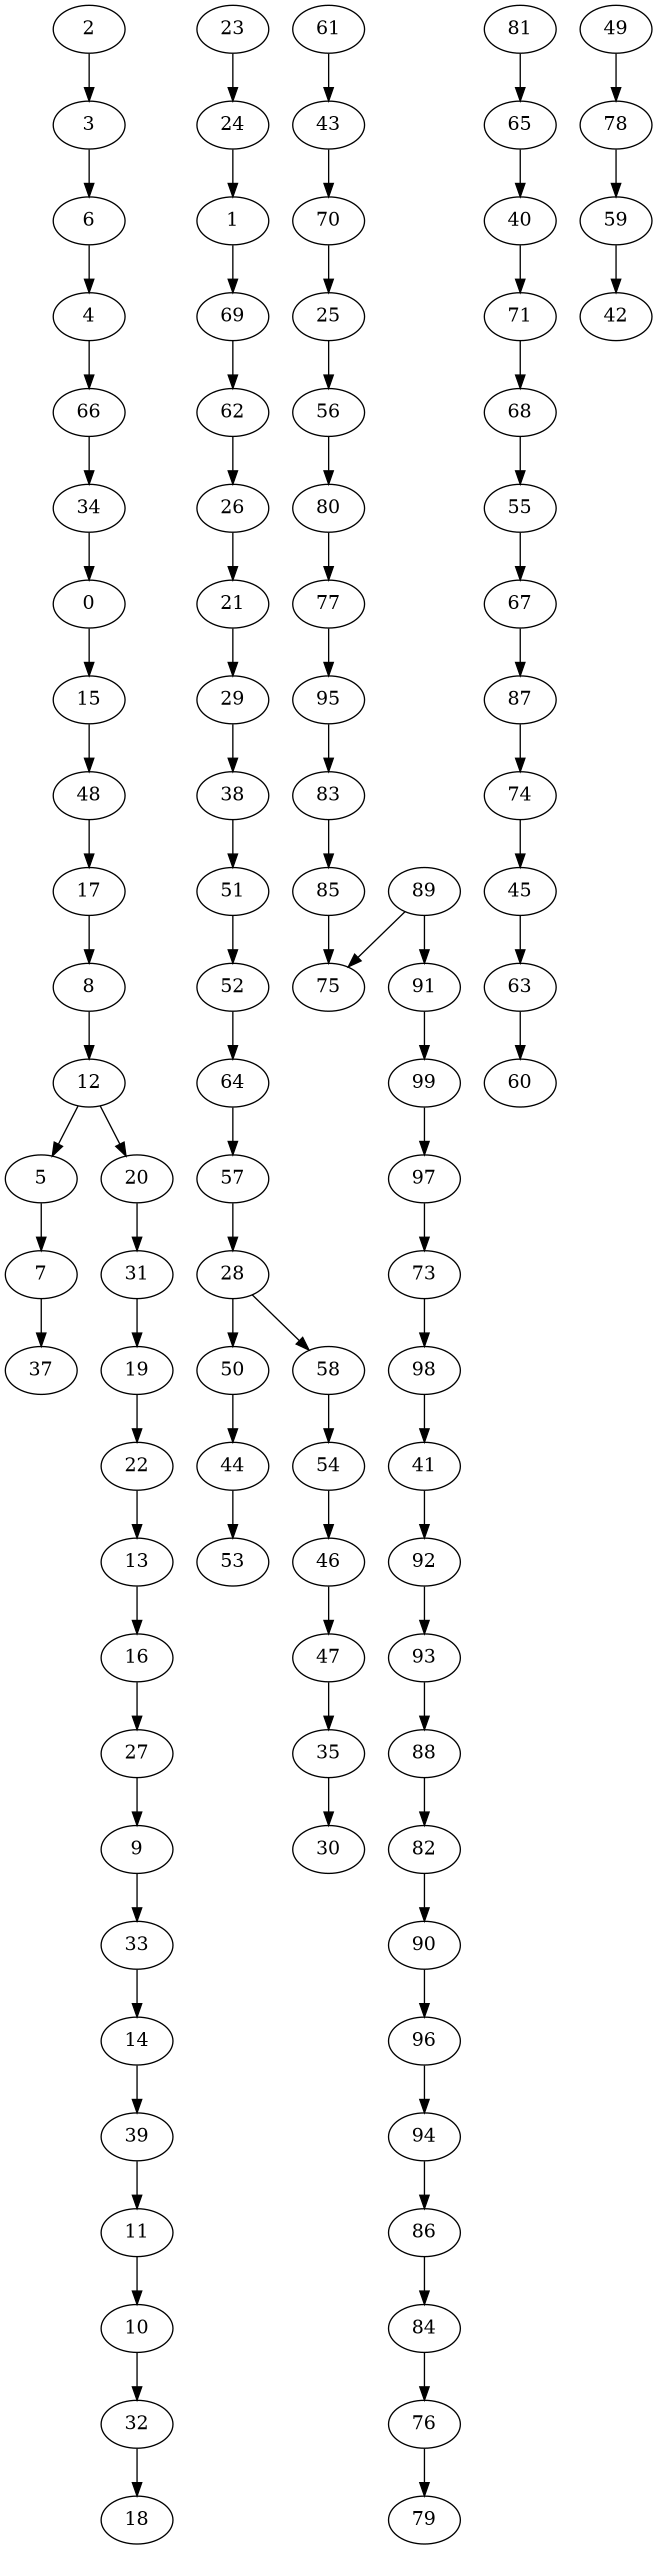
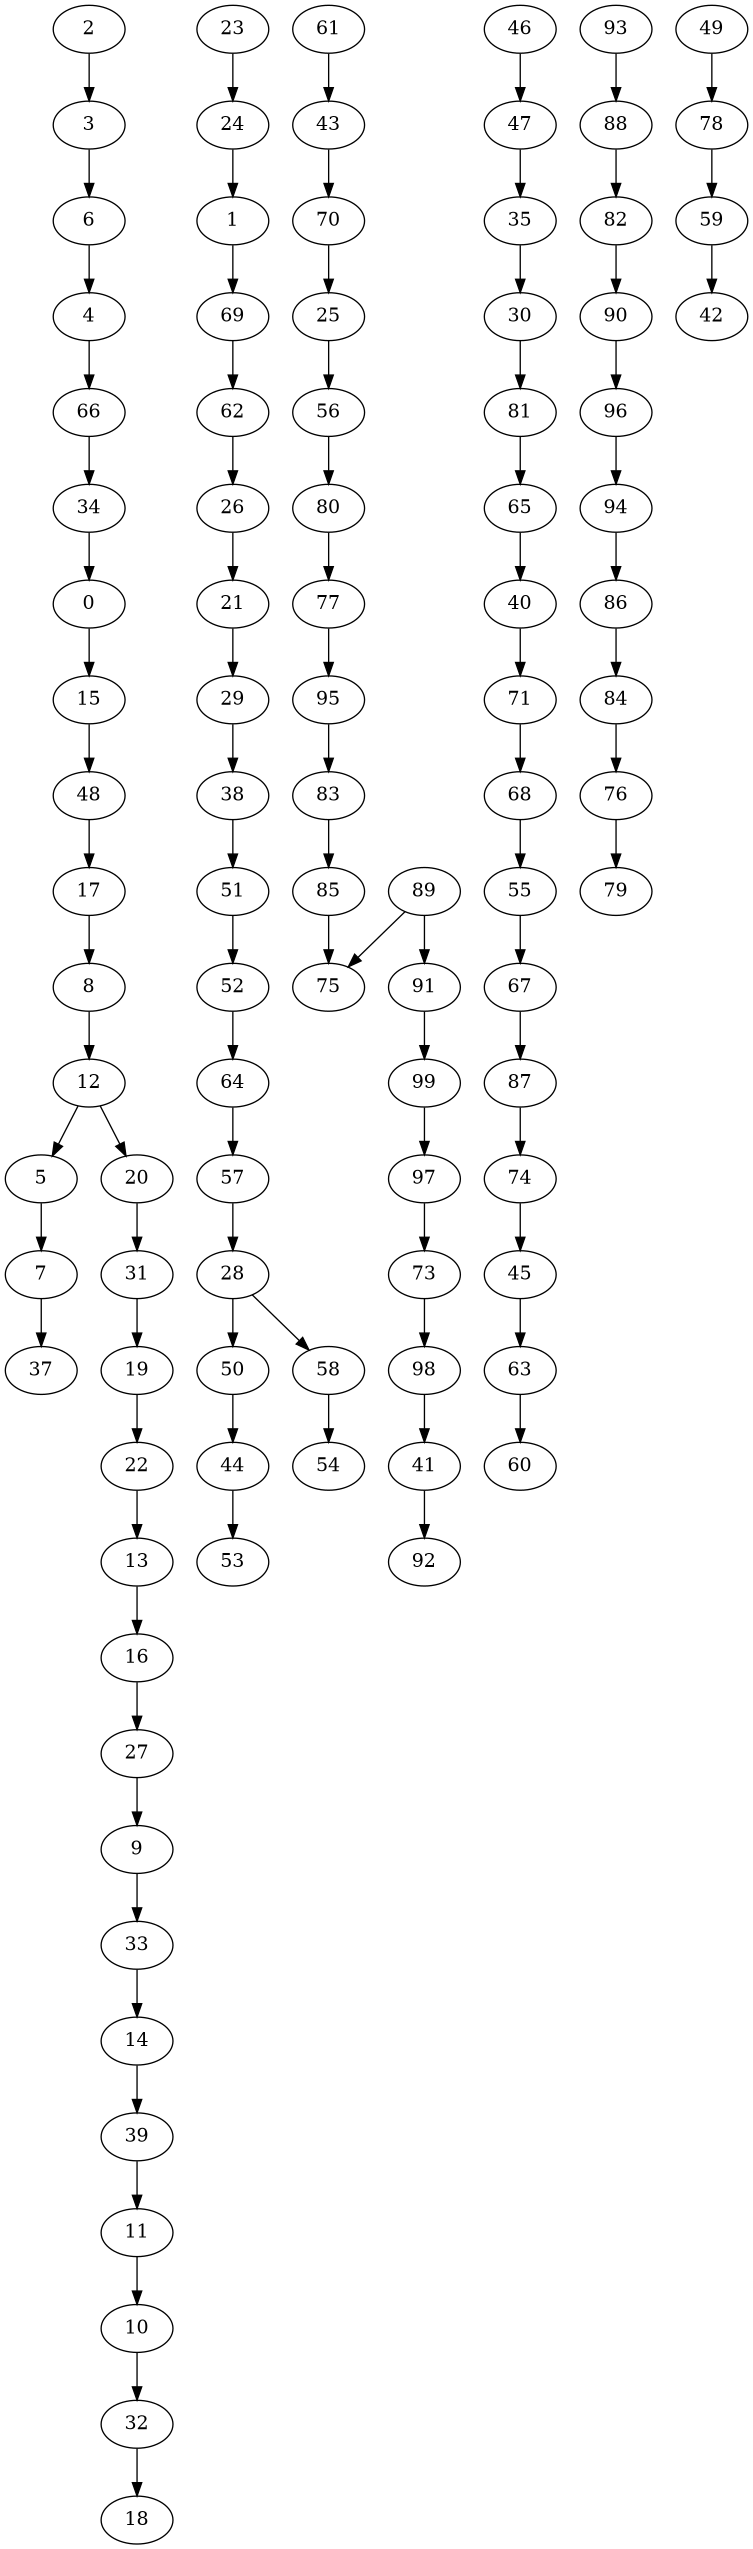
none -> (520, 358)
(329, 1508) -> none
(424, 1603) -> none
